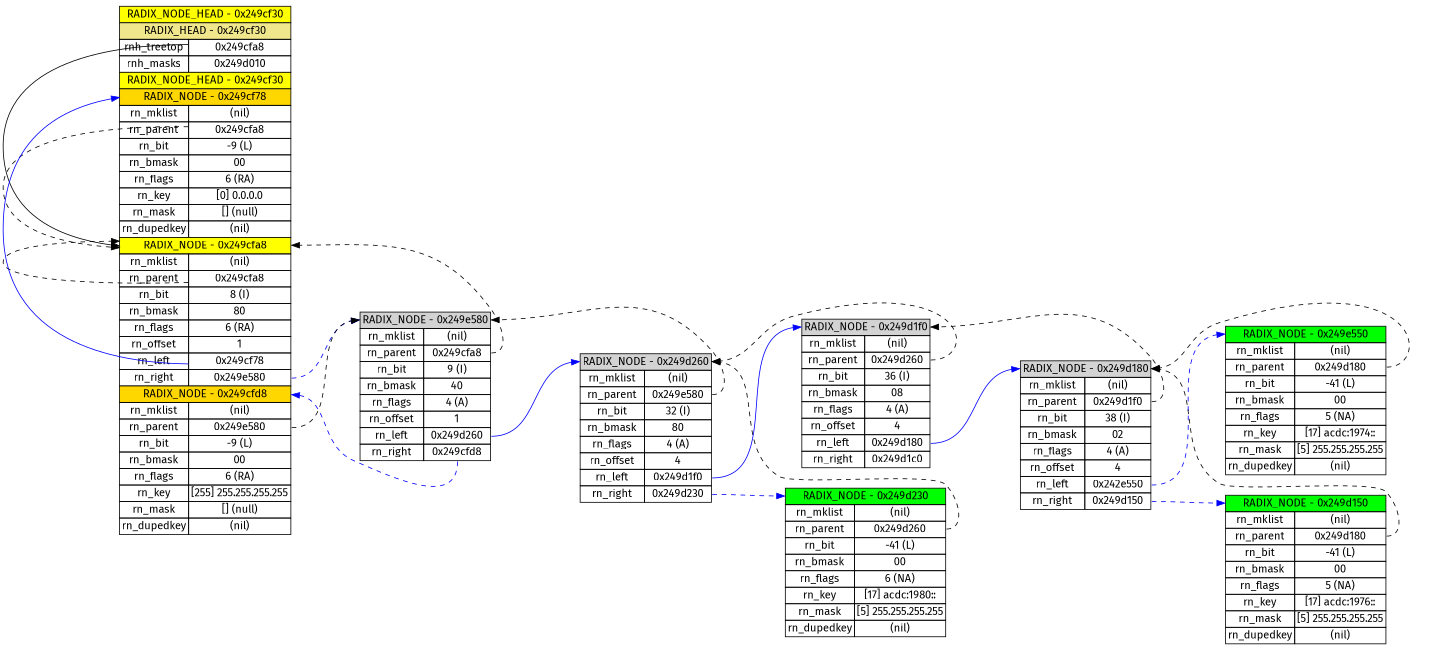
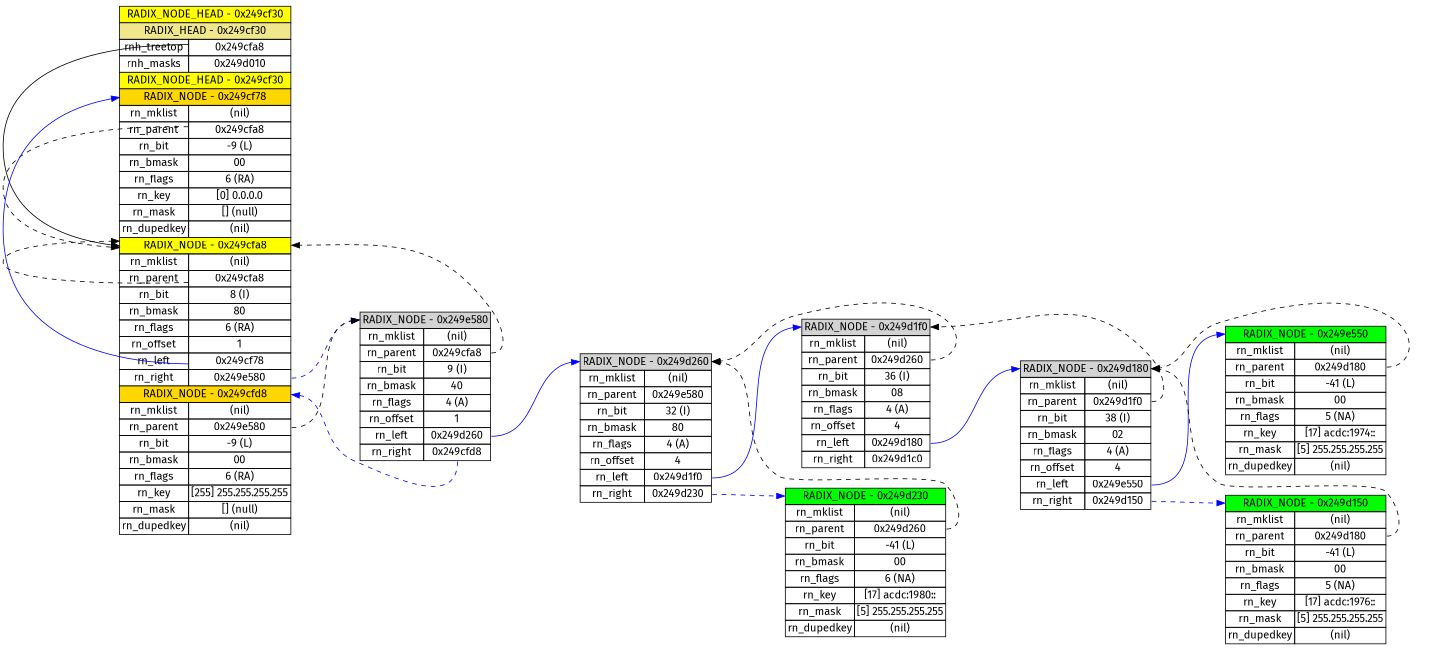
(639, 308) -> none
(1188, 441) -> (1188, 441)
(1118, 484) -> (1118, 484)
